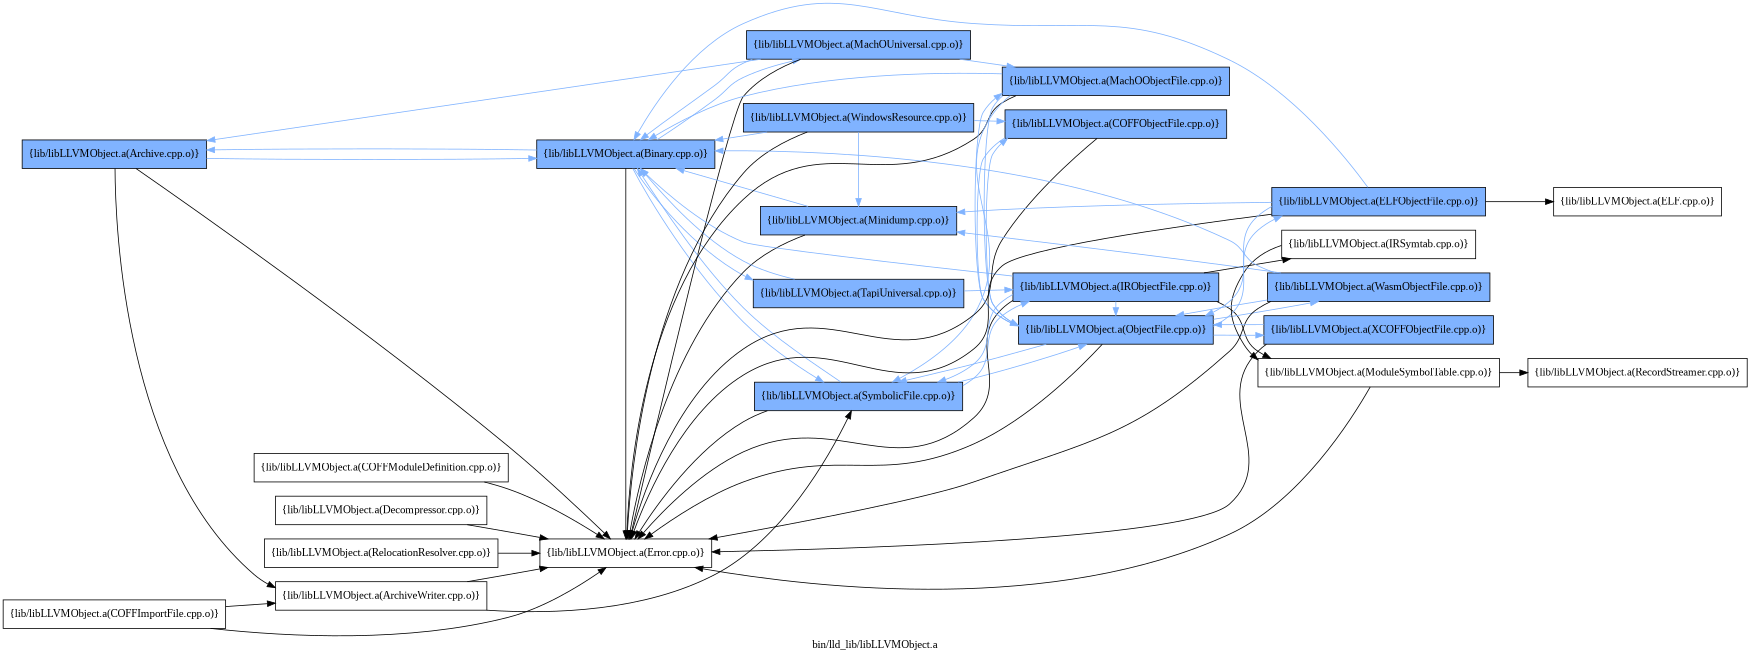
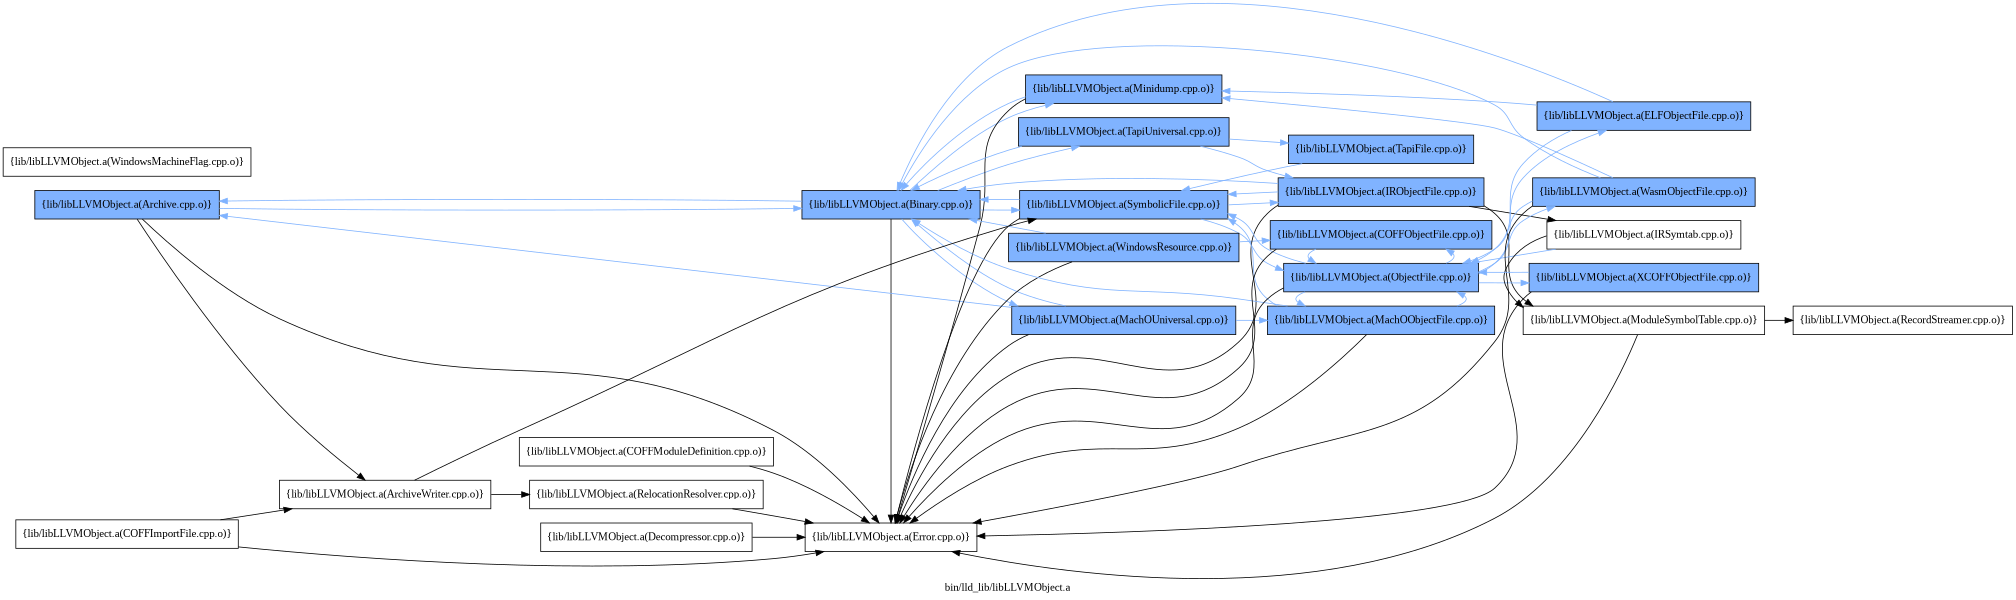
none -> (1381, 149)
none -> (127, 162)
(859, 170) -> (972, 139)
(1638, 202) -> none
(1116, 305) -> (1524, 254)
(945, 366) -> none
(504, 575) -> (506, 495)
